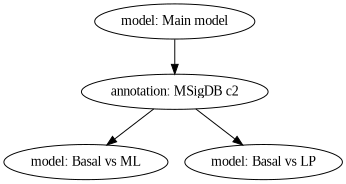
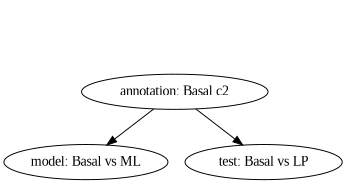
(175, 21) -> none
(175, 92) -> (175, 92)
(264, 162) -> (264, 162)
